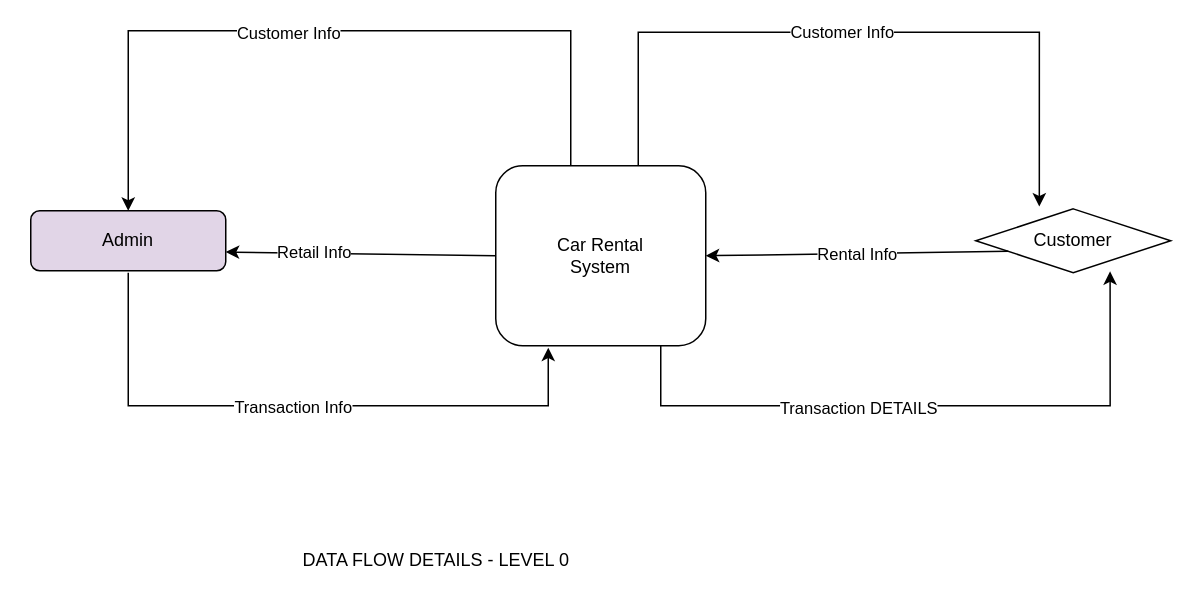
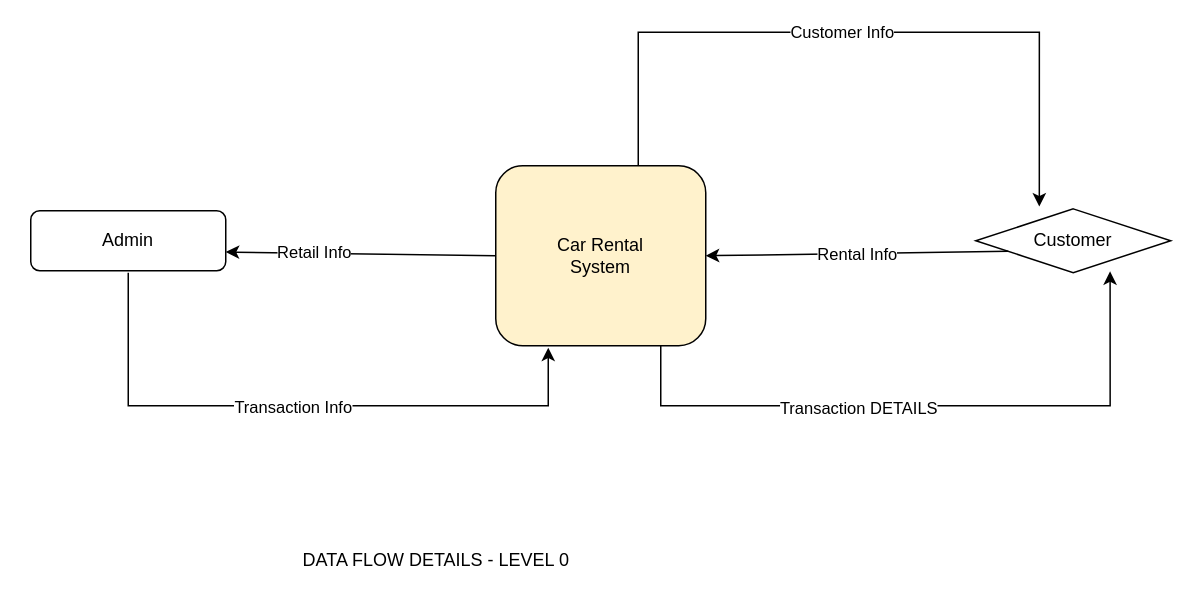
(332, 31) -> none
(128, 241) -> (128, 241)
(601, 256) -> (601, 256)
